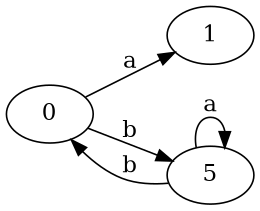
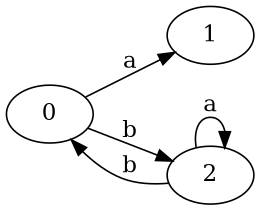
(211, 175) -> (211, 175)
